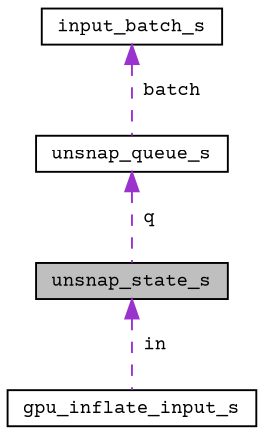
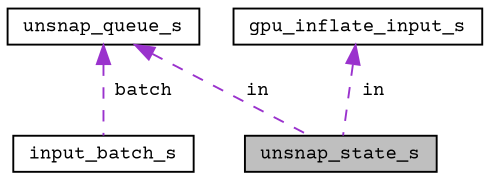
(132, 100) -> (103, 100)
(144, 217) -> (253, 90)
(132, 354) -> (348, 100)
